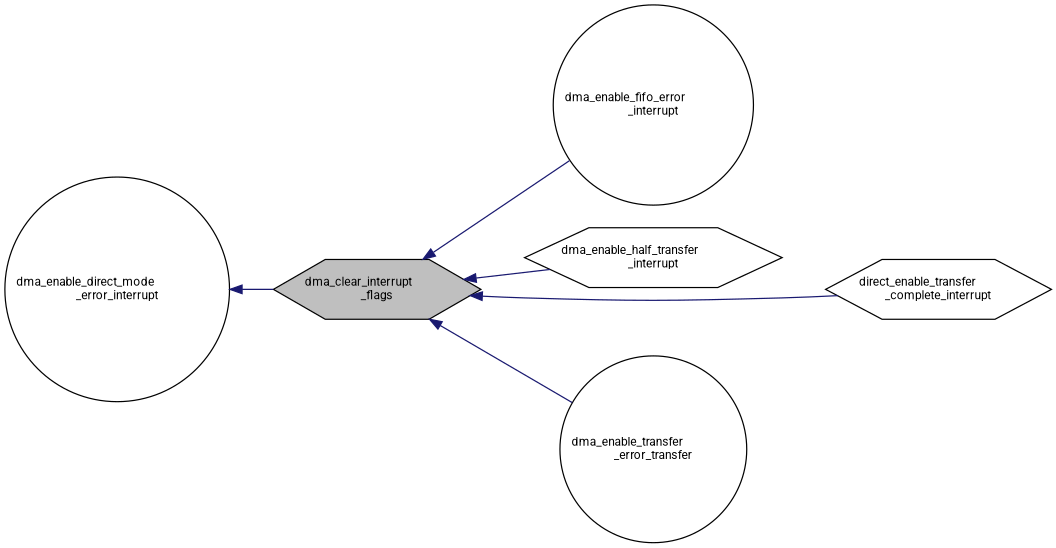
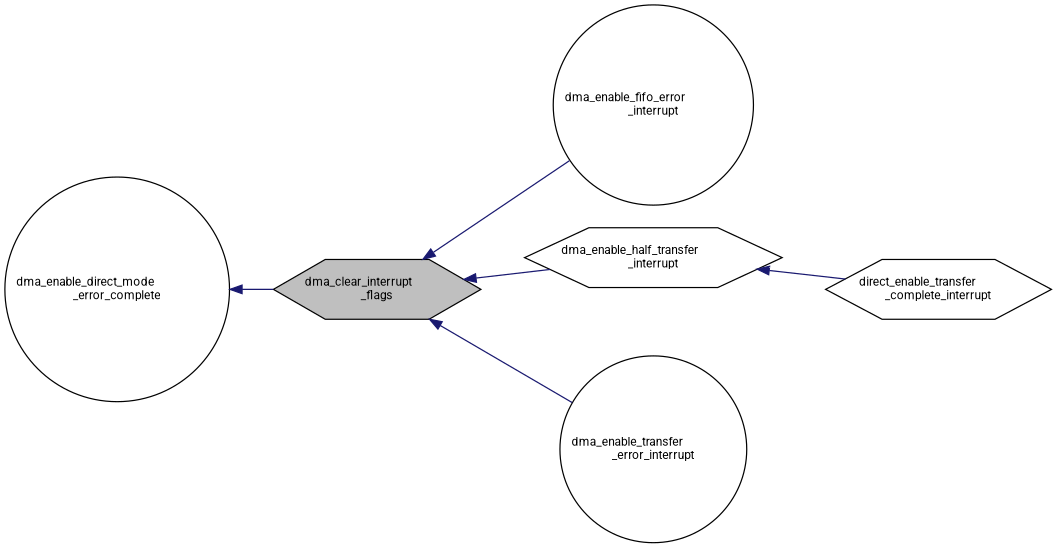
(117, 289) -> (117, 289)
(660, 300) -> (807, 275)
(653, 449) -> (653, 449)
